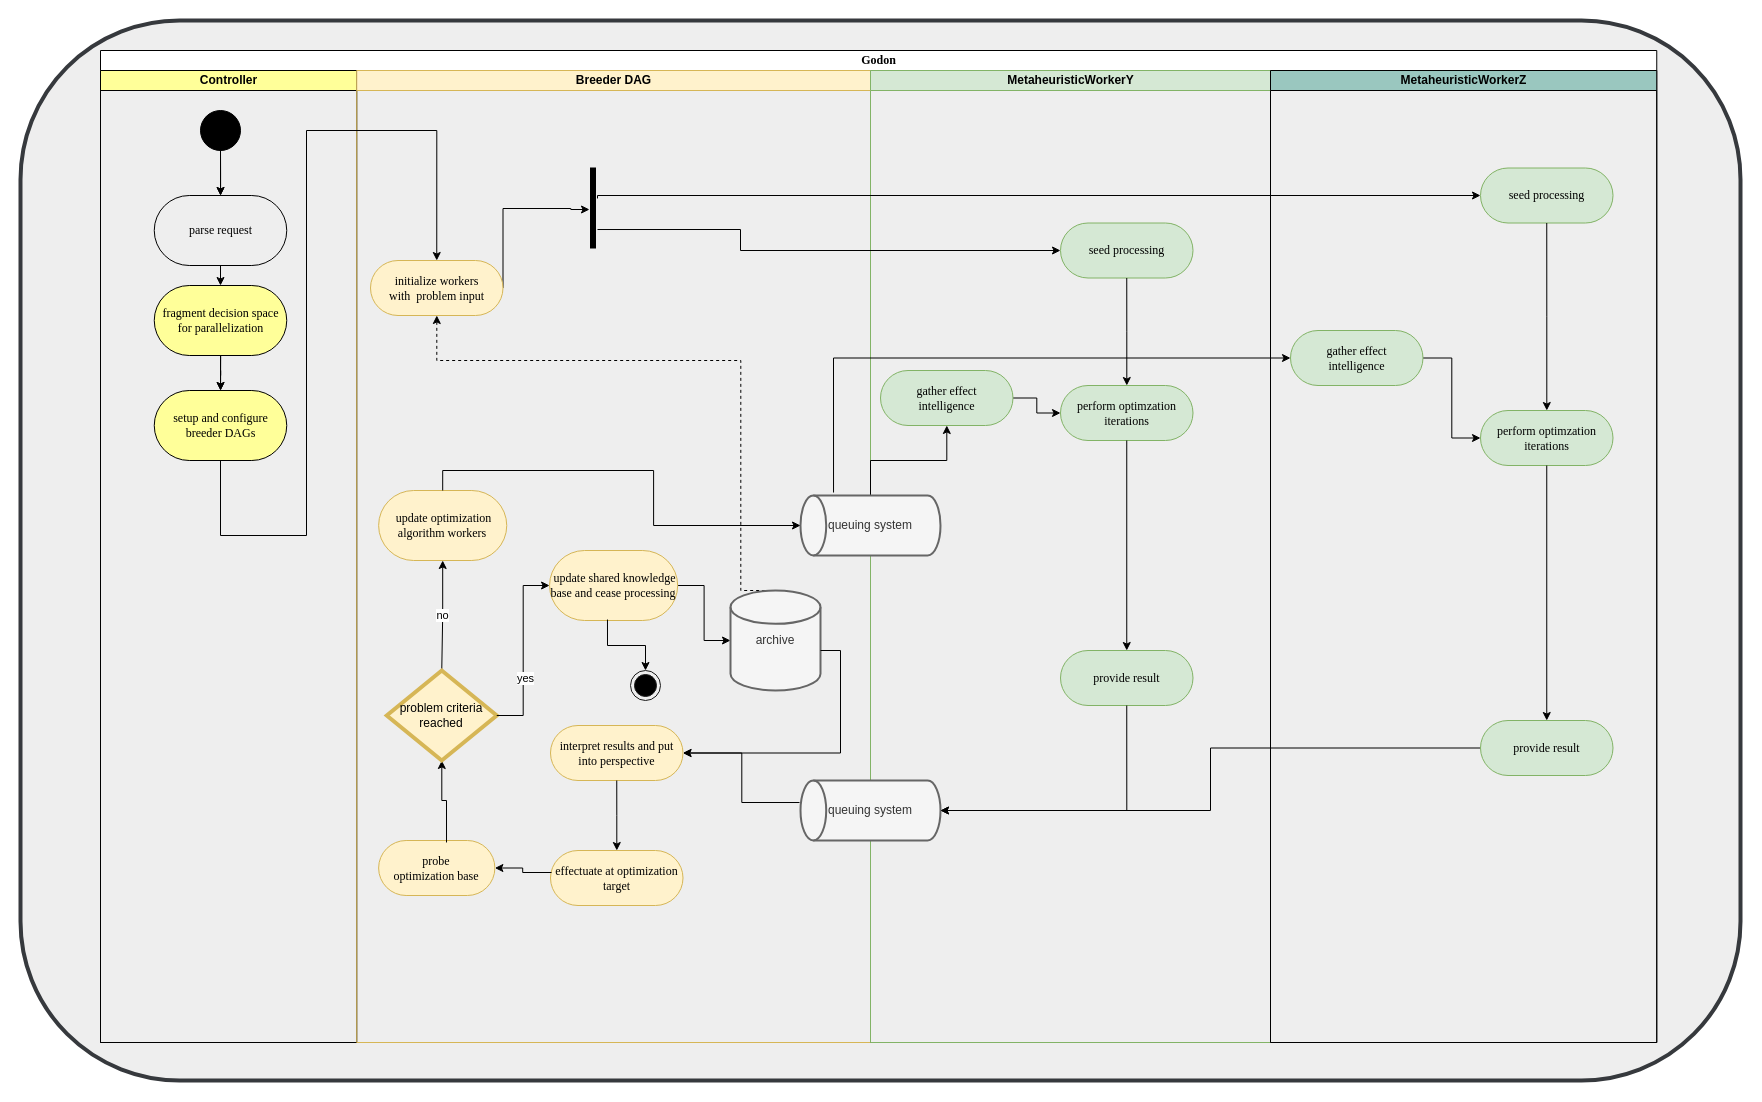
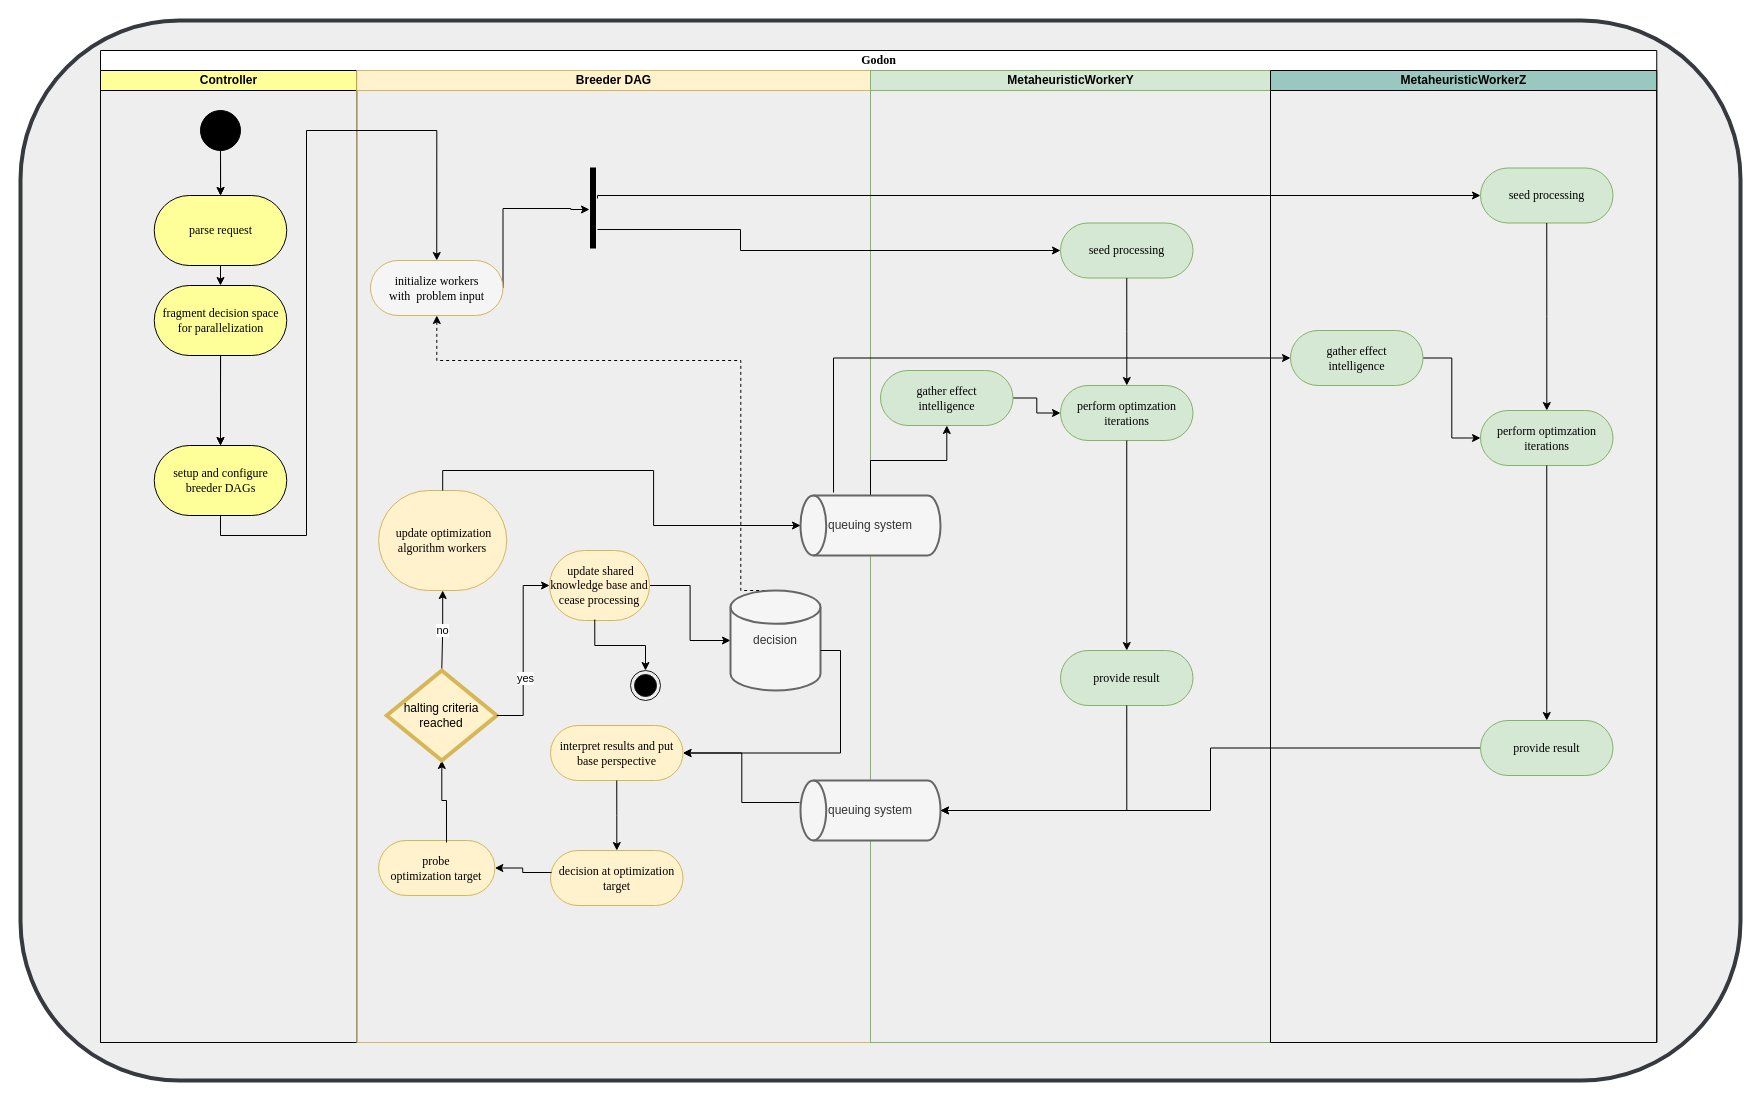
(221, 231) -> (221, 231)
(437, 288) -> (437, 288)
(221, 426) -> (221, 481)
(443, 526) -> (443, 541)
(614, 586) -> (600, 586)
(776, 641) -> (776, 641)
(442, 716) -> (442, 716)
(617, 754) -> (617, 754)
(437, 869) -> (437, 869)
(617, 879) -> (617, 879)
